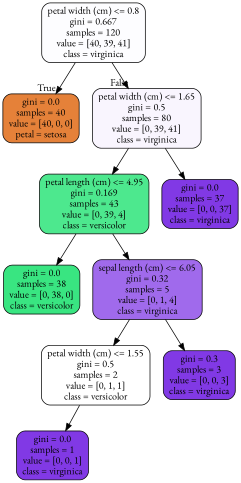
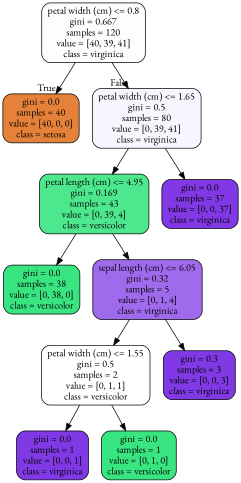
(41, 118) -> (41, 118)
none -> (139, 455)
